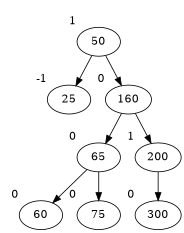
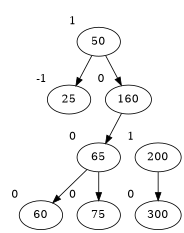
(141, 125) -> none
